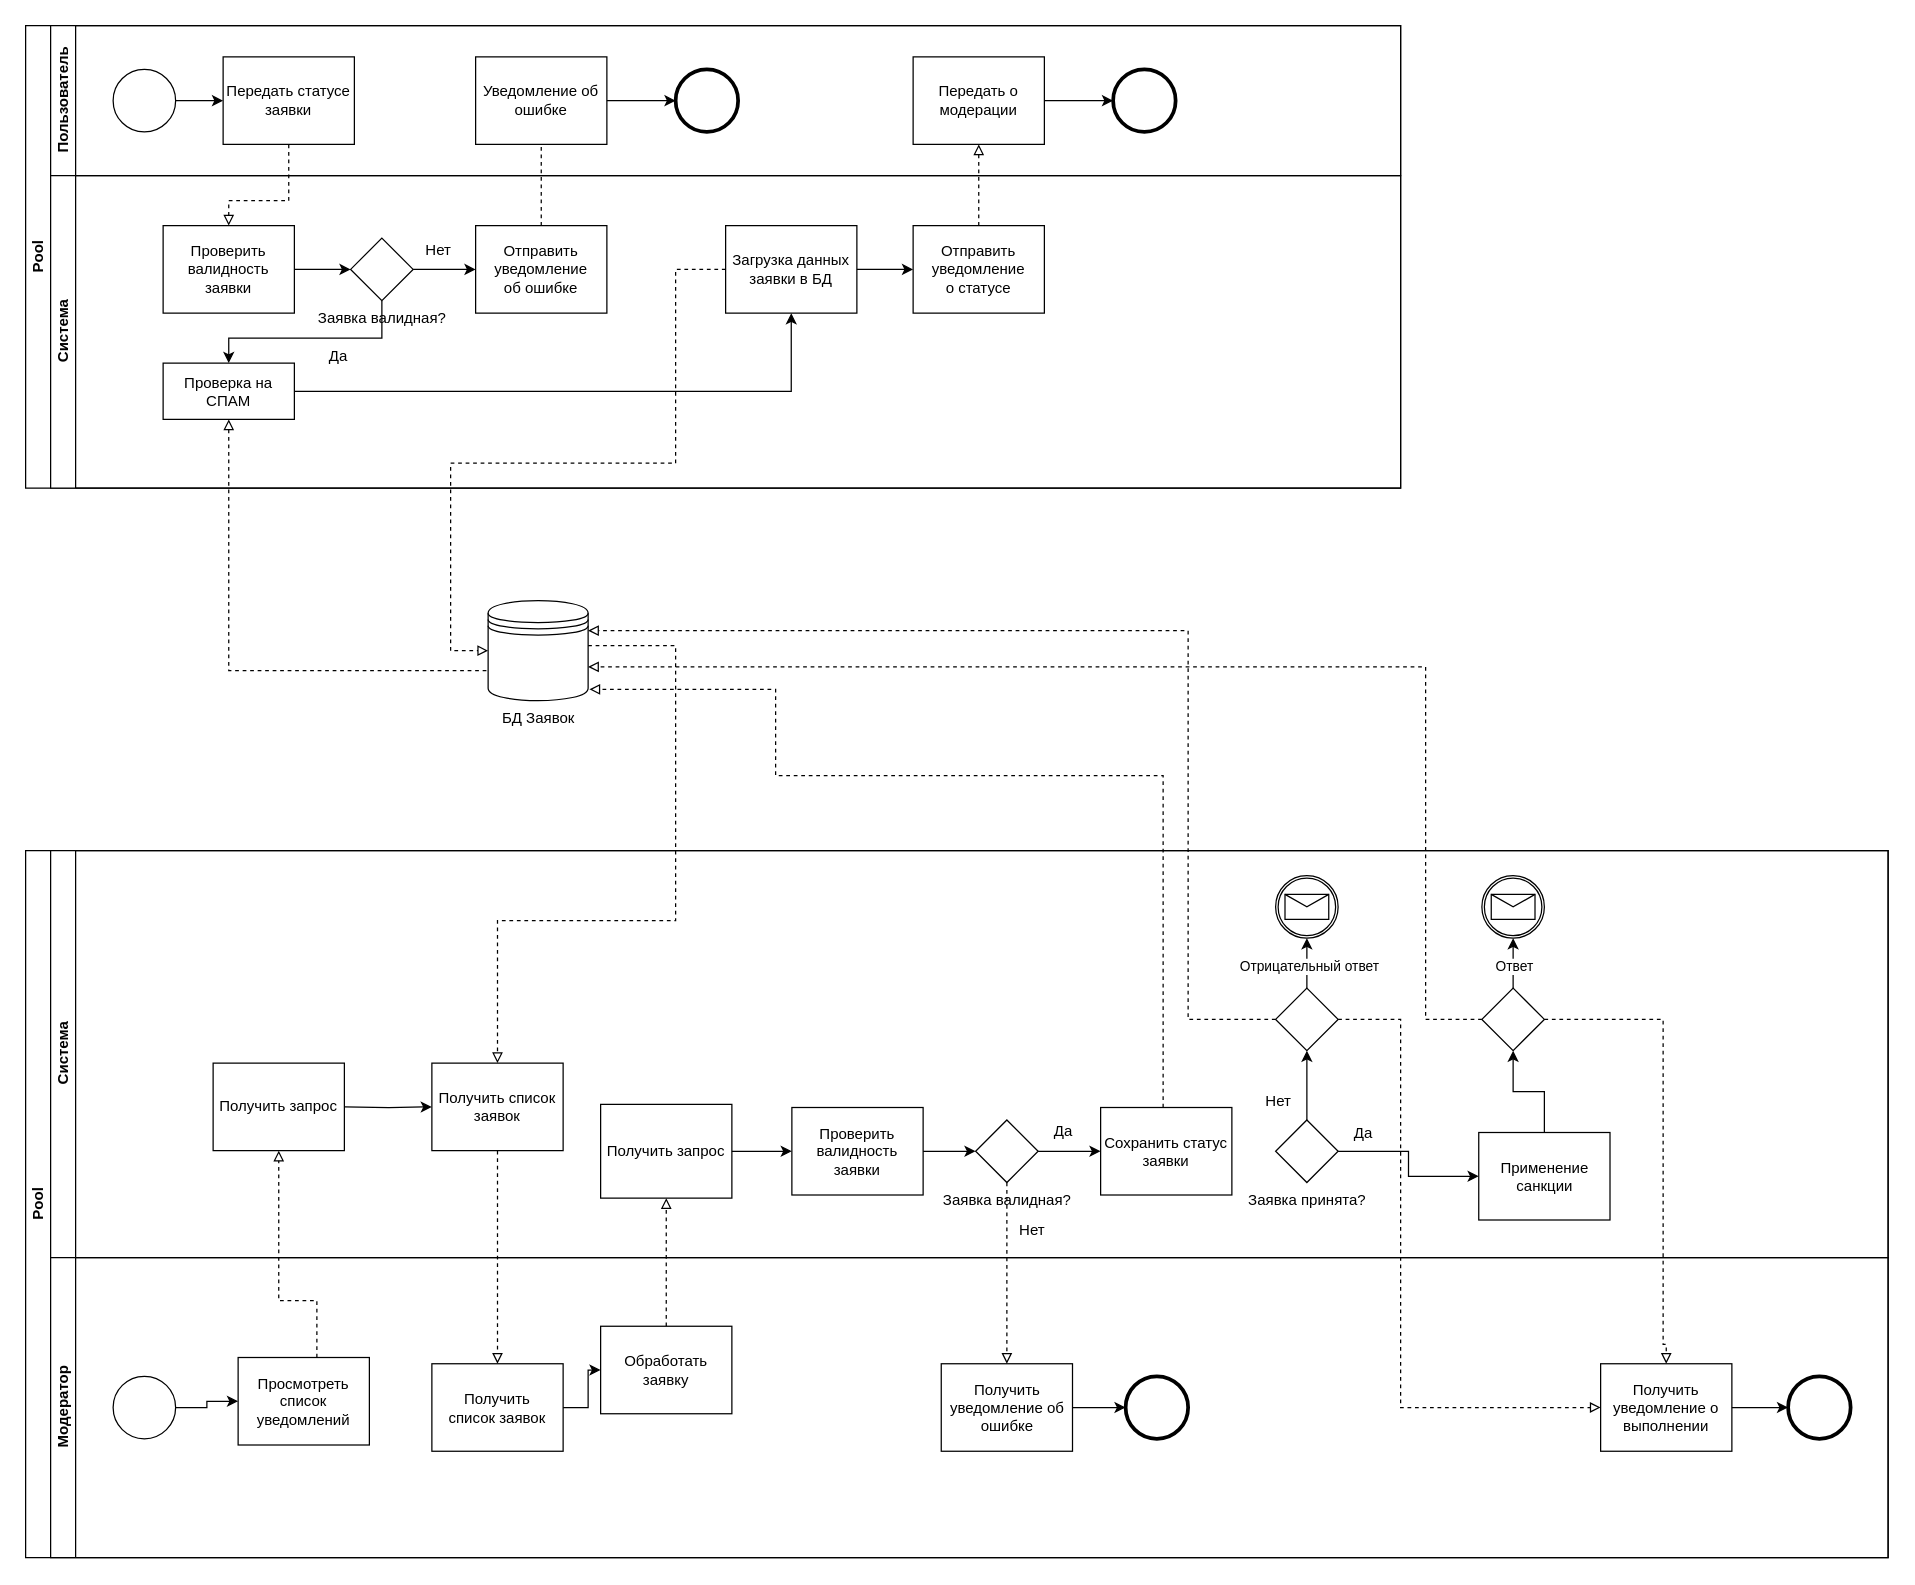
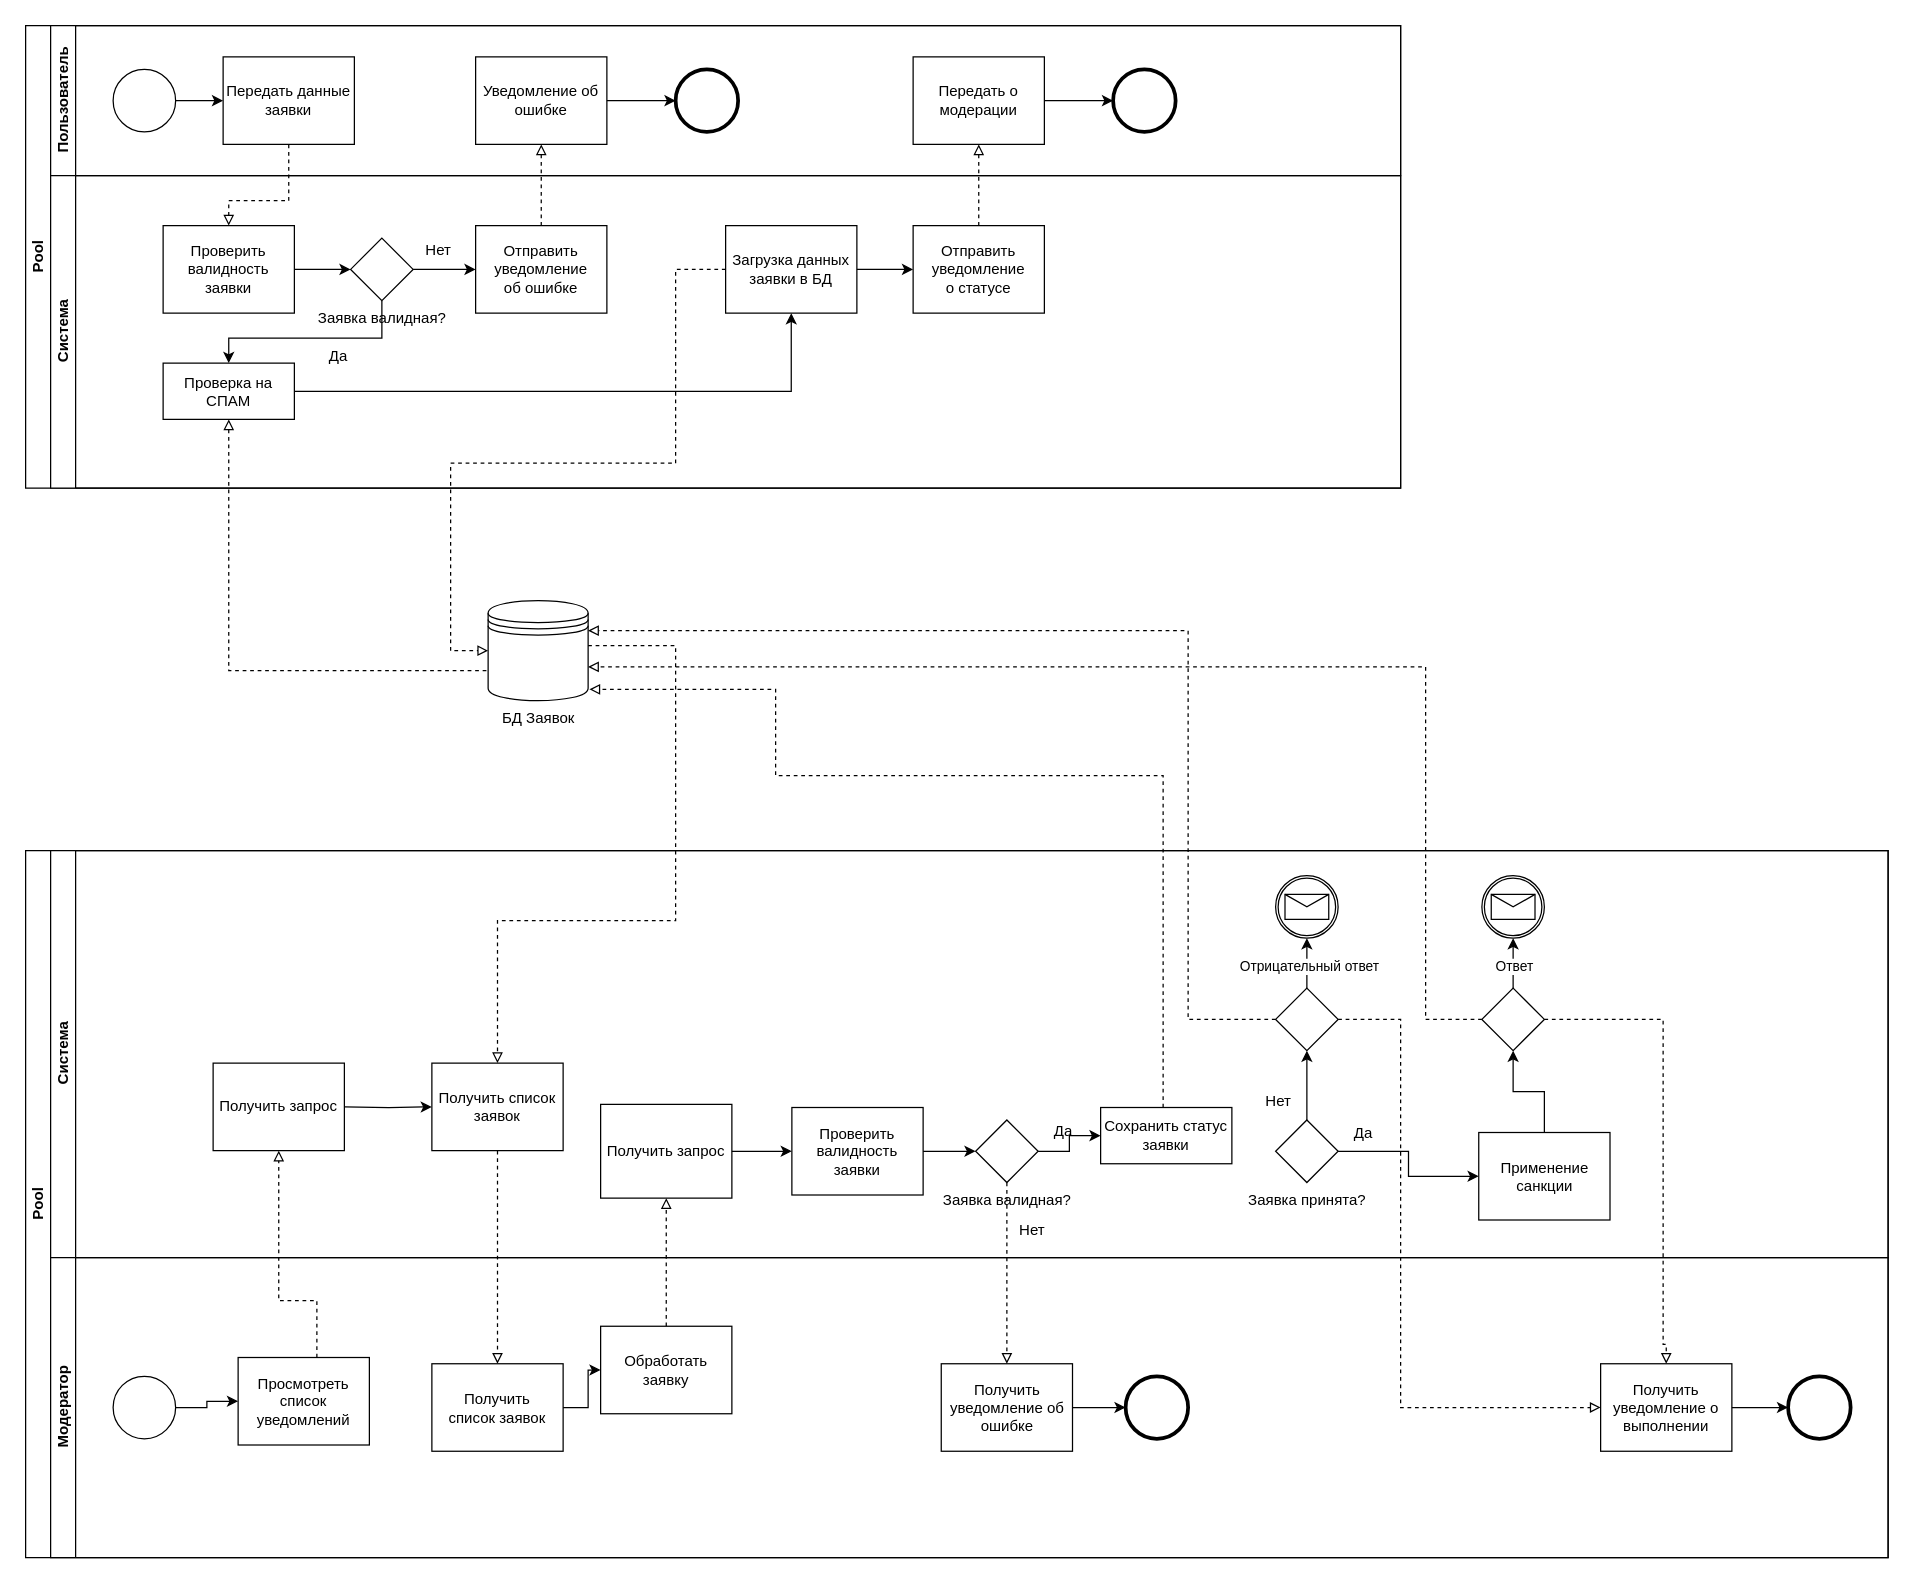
(289, 101) -> (289, 101)
(541, 150) -> (541, 156)
(1166, 1151) -> (1166, 1136)
